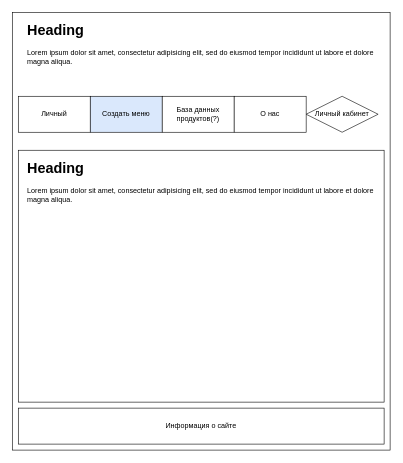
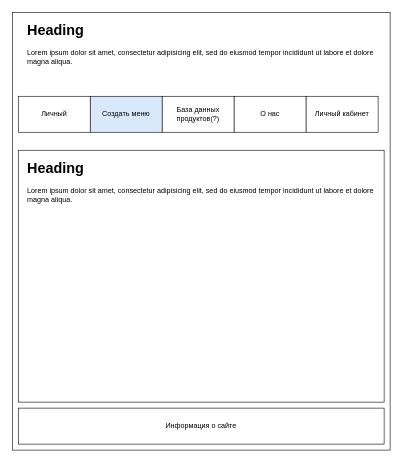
(342, 114) -> (342, 114)
